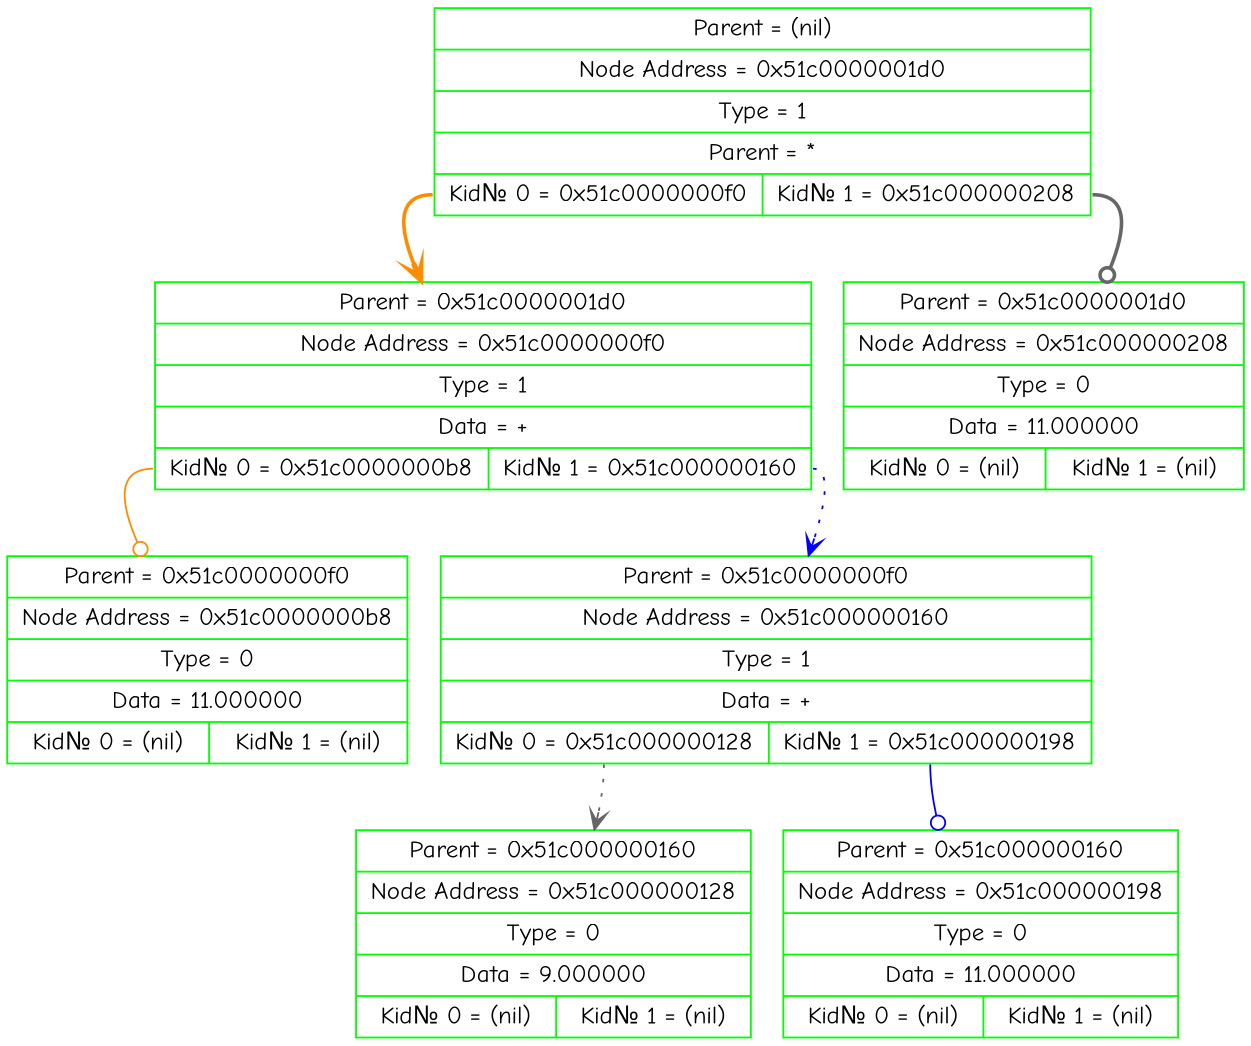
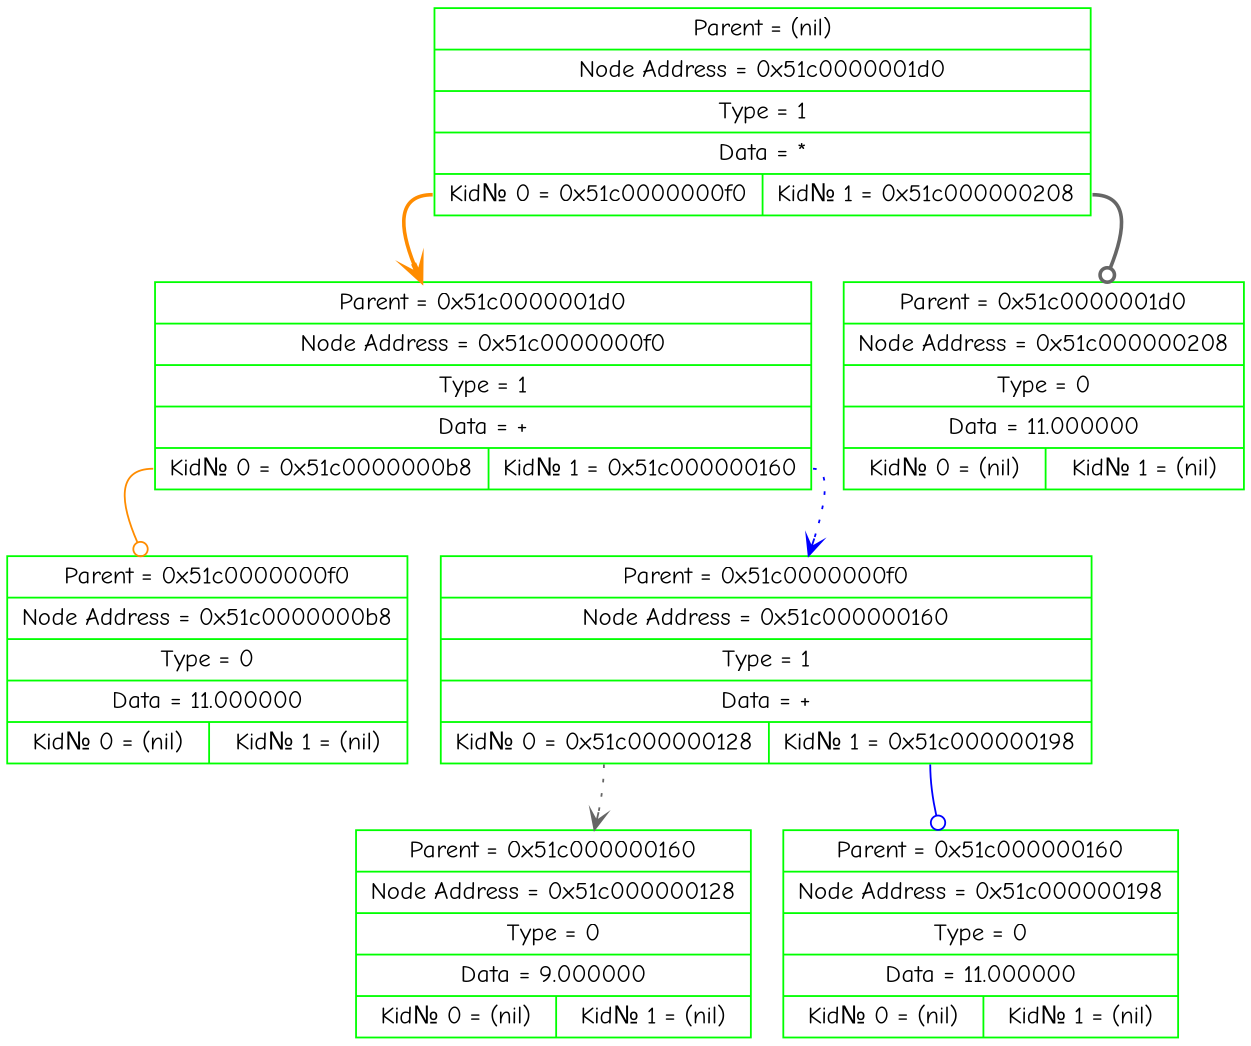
(763, 152) -> (763, 152)
